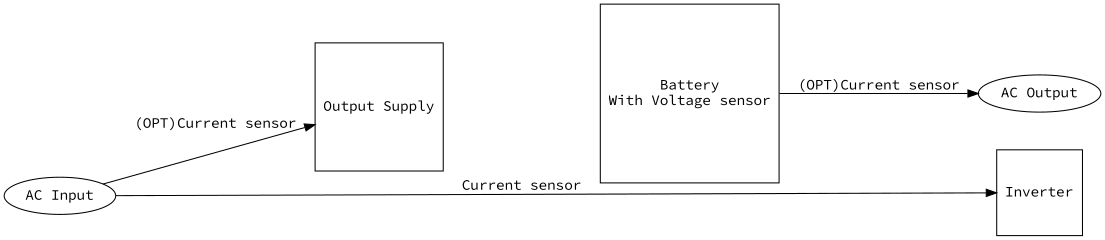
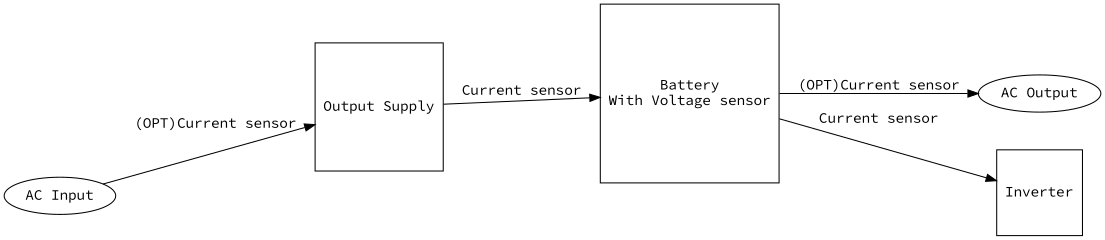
none -> (517, 101)
(551, 194) -> (883, 148)
